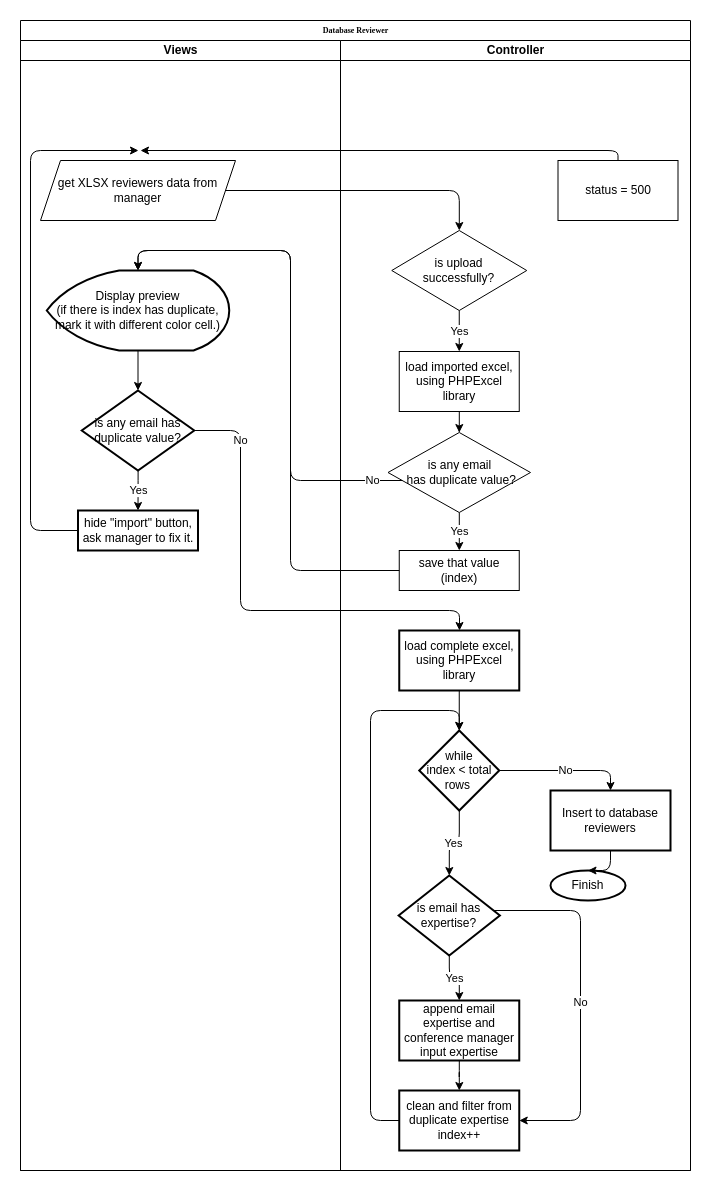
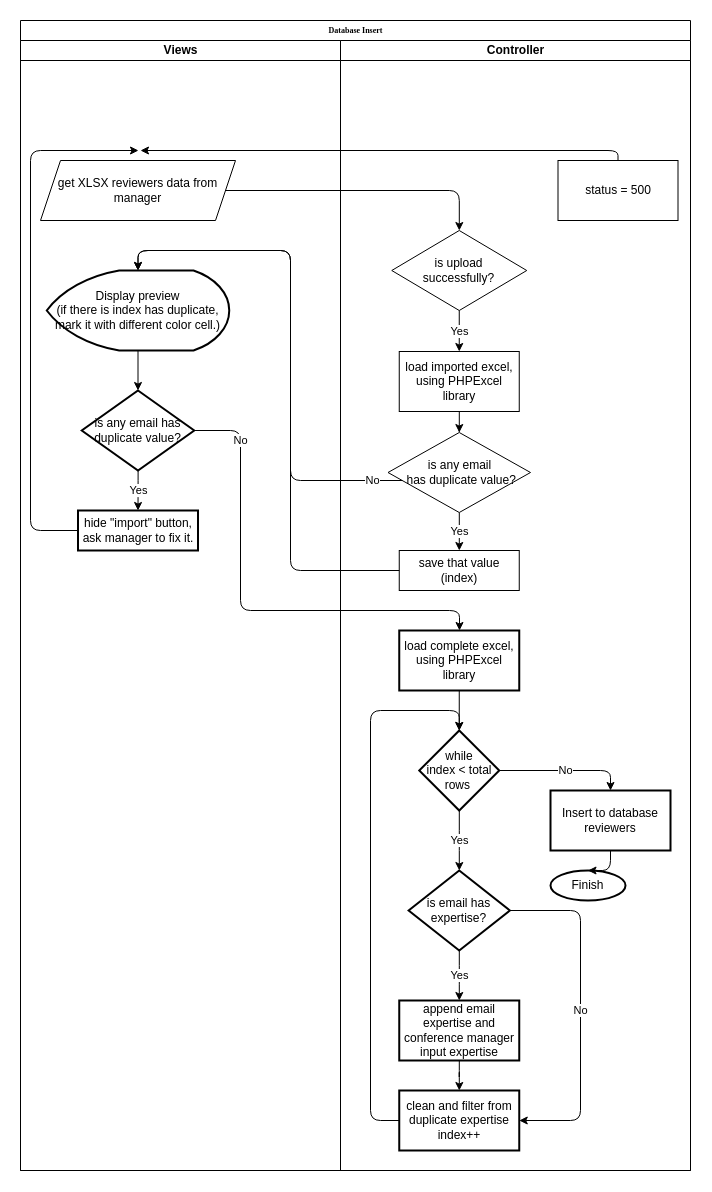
(356, 31) -> (356, 31)
(449, 916) -> (459, 911)
